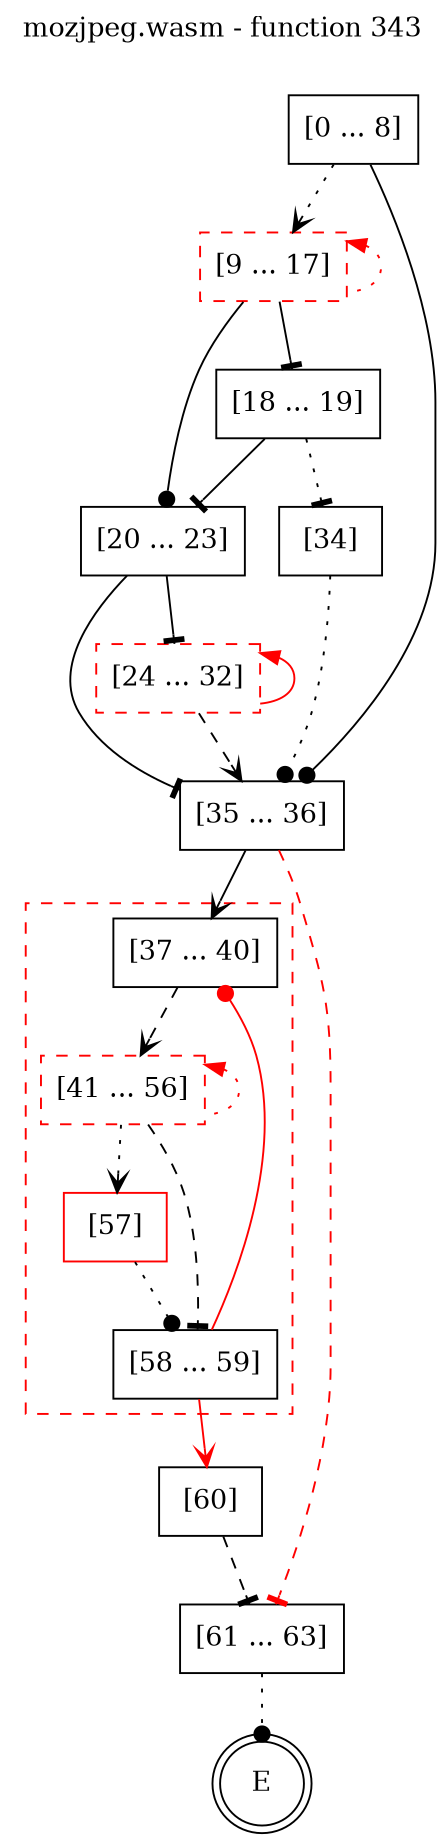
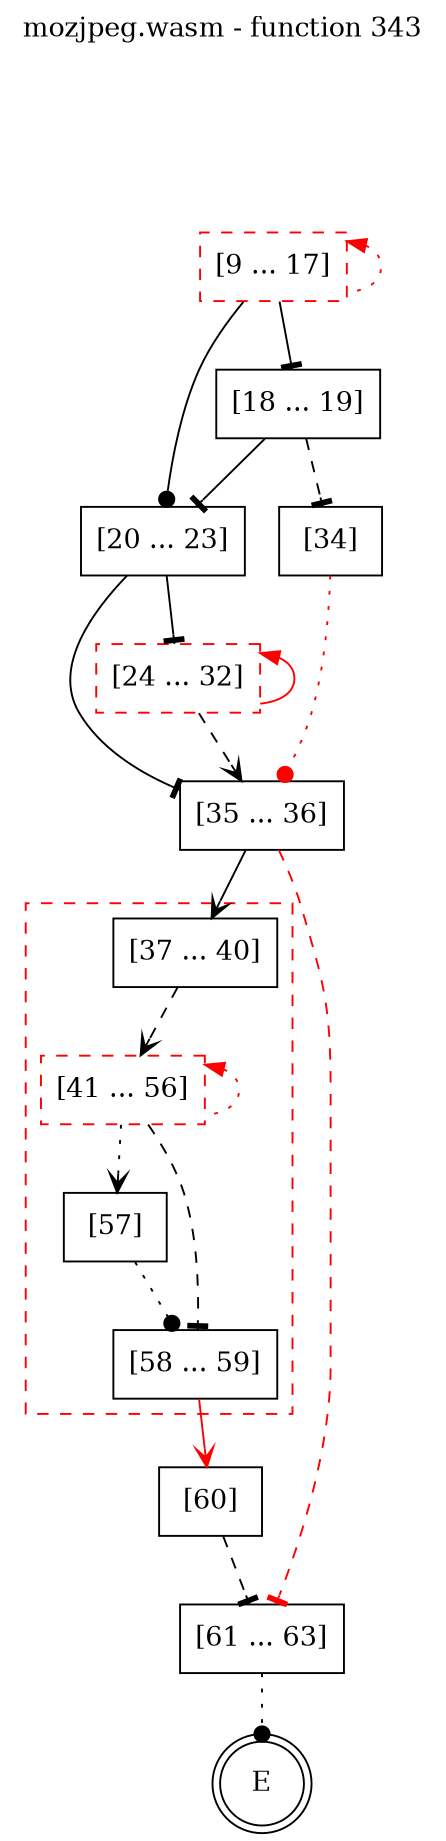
(353, 130) -> none
(313, 468) -> (313, 468)
(320, 674) -> (320, 674)
(262, 1165) -> none
(115, 1227) -> (115, 1227)
